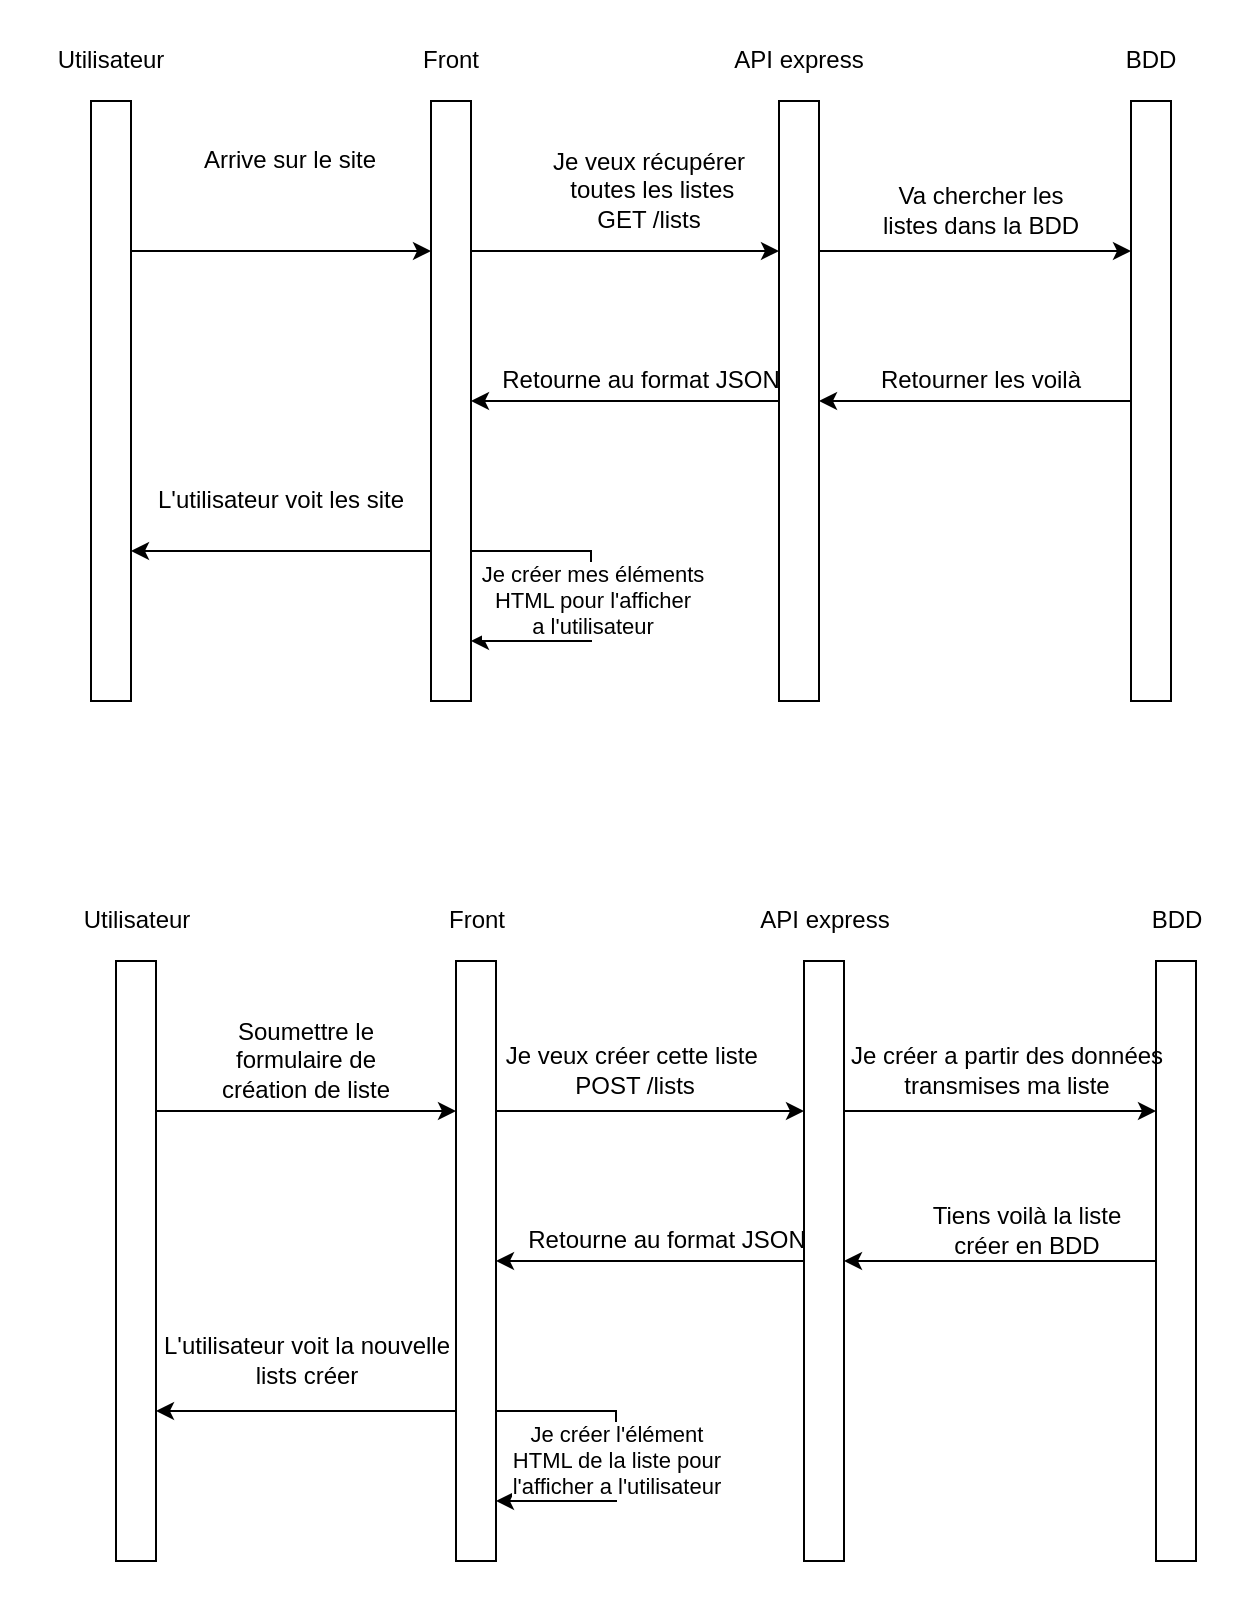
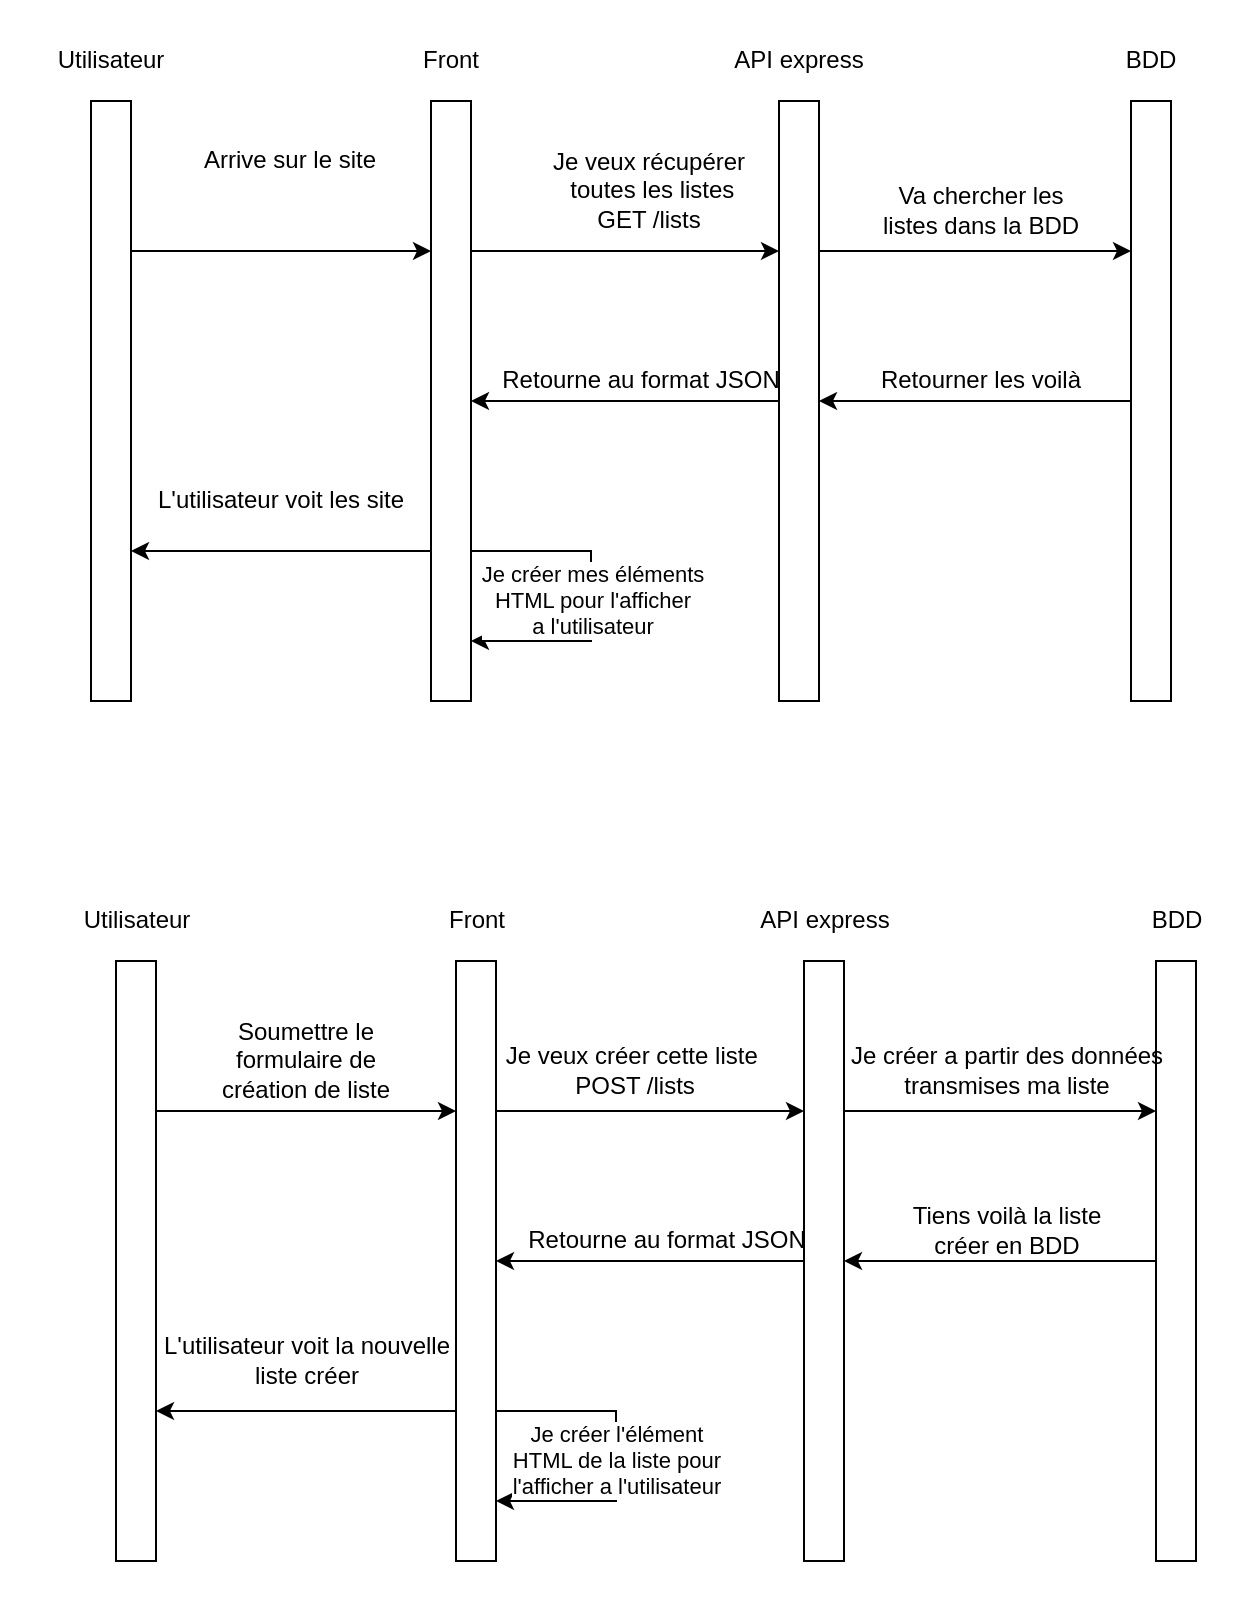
(1026, 1231) -> (1006, 1231)
(308, 1361) -> (308, 1361)
